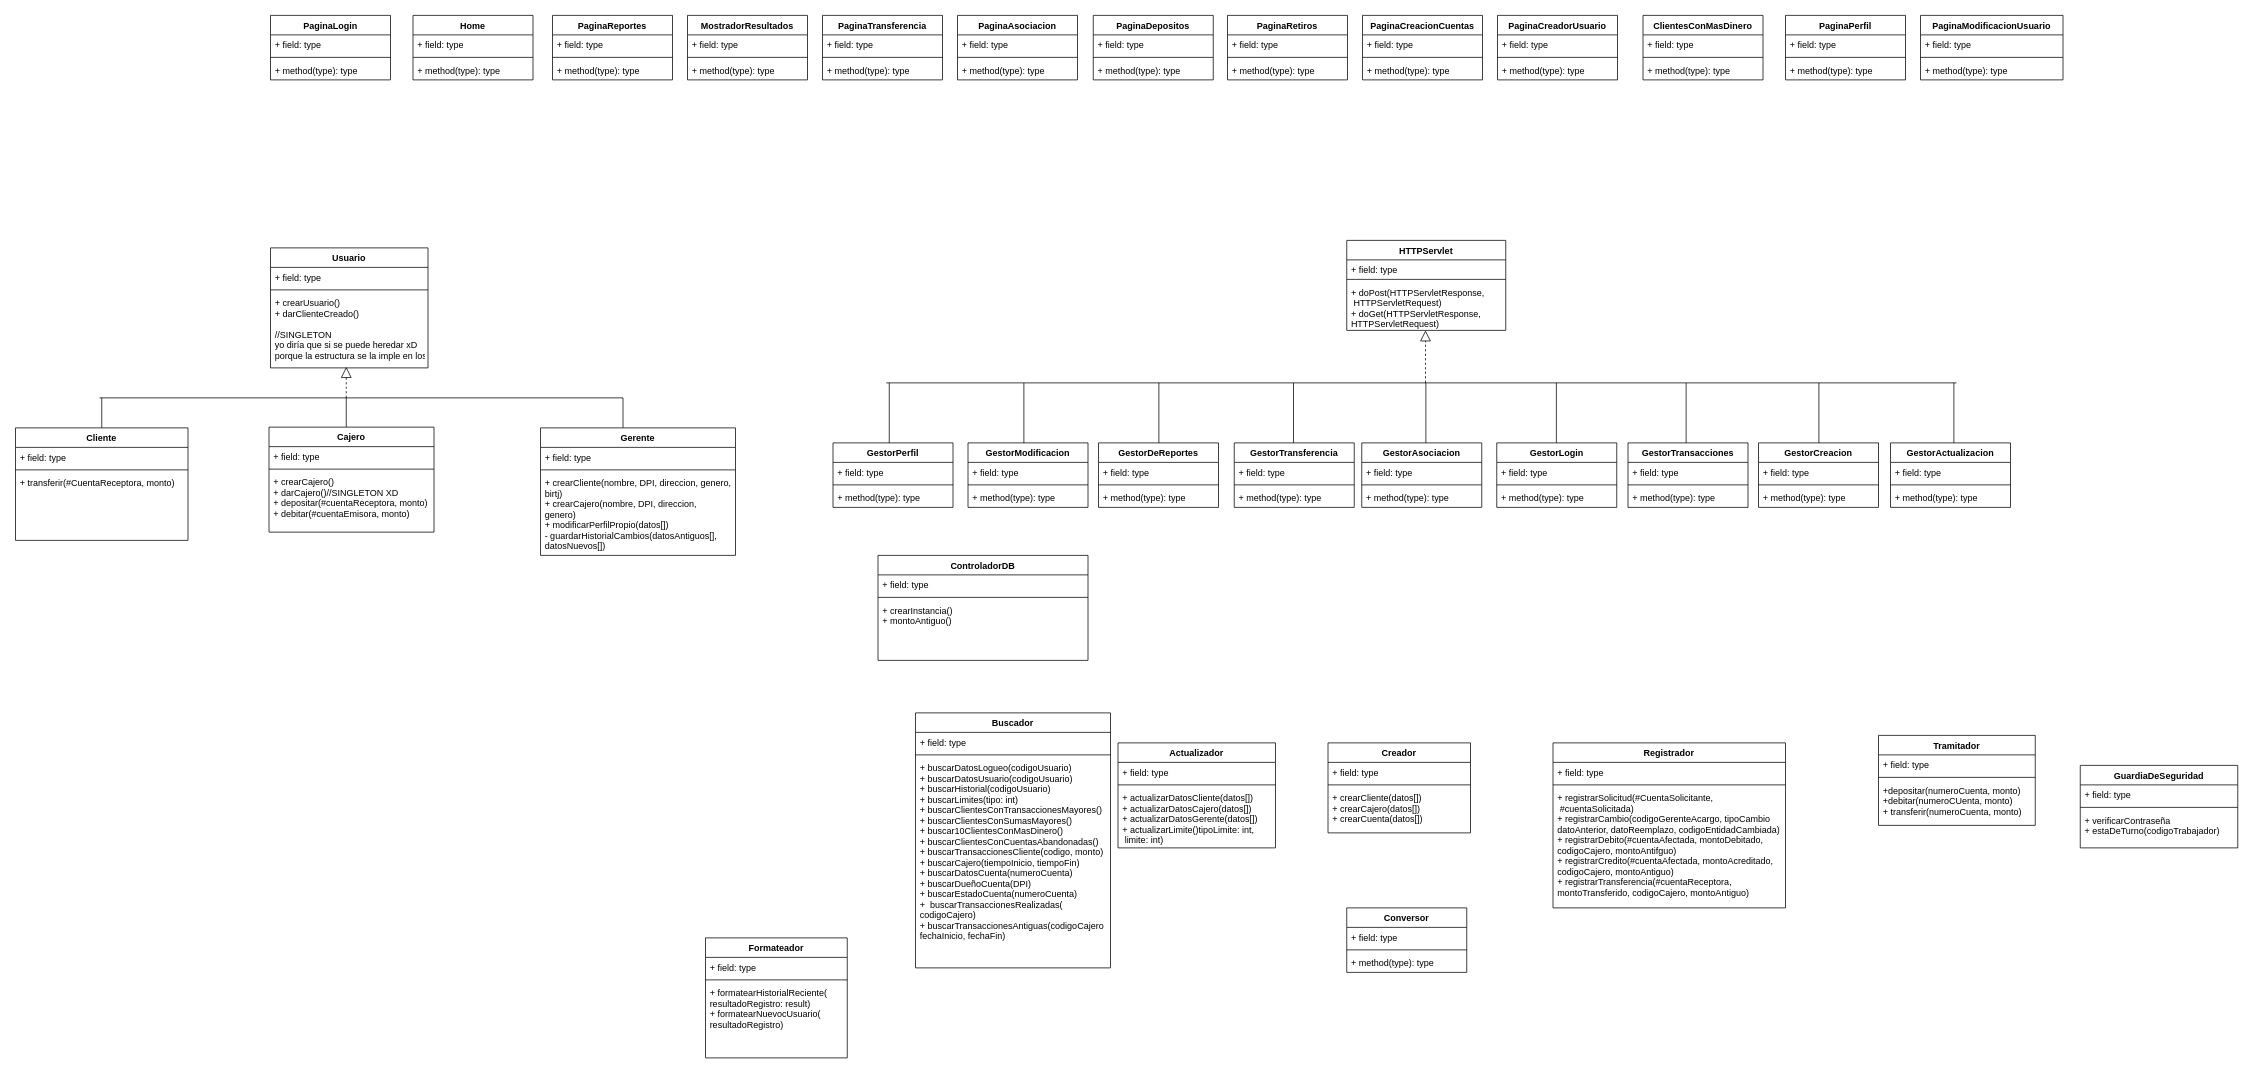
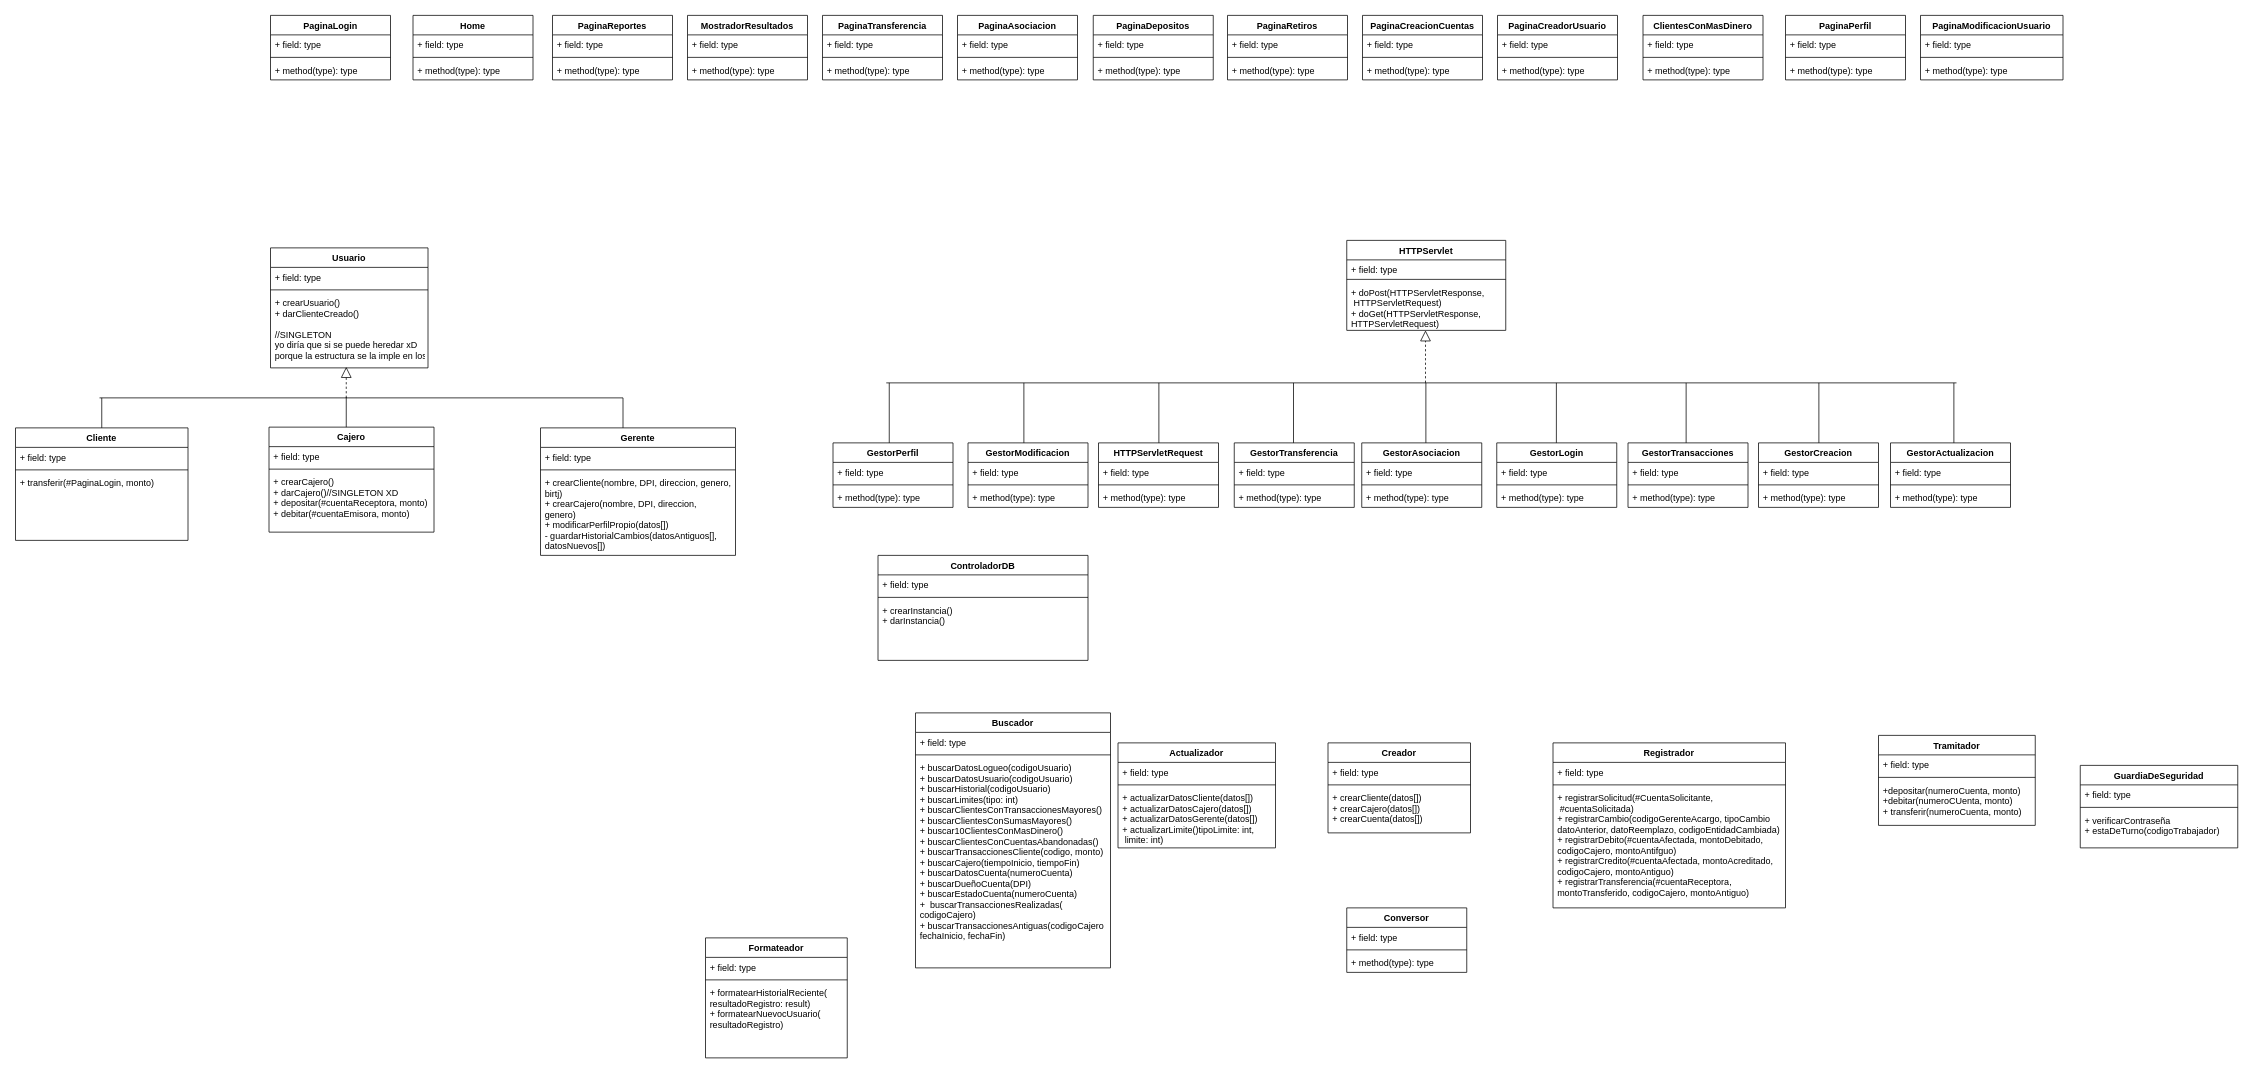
(1158, 453) -> (1158, 453)
(108, 483) -> (96, 483)
(925, 611) -> (925, 611)
